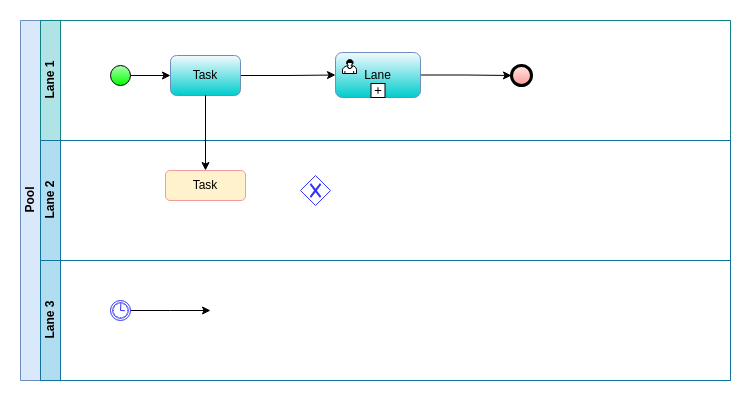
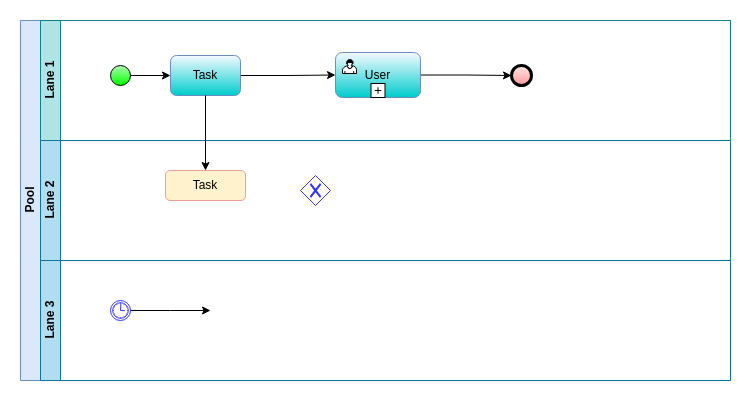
(378, 76) -> (378, 76)
